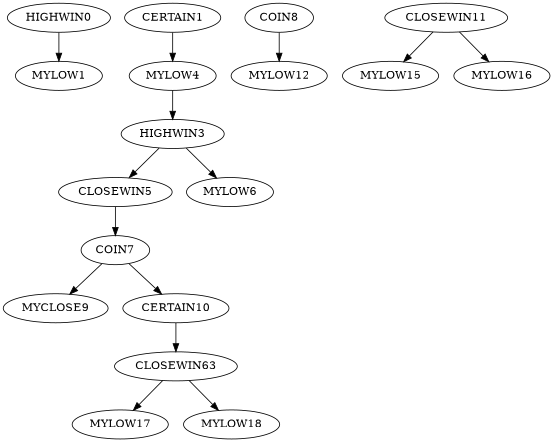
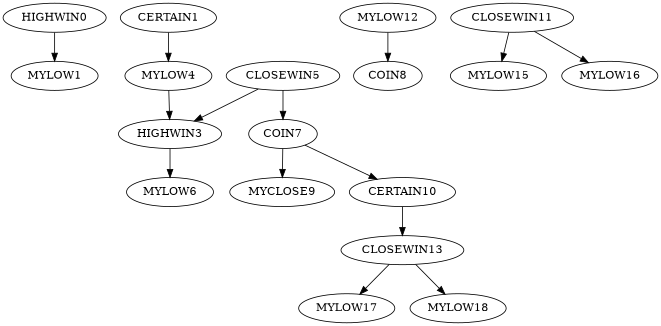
(279, 43) -> (388, 43)
(147, 160) -> (230, 103)
(176, 366) -> (402, 250)
